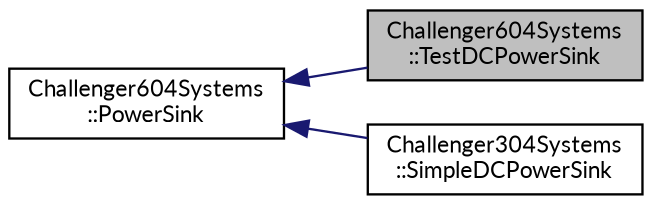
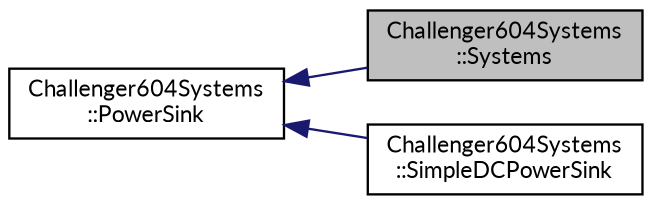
(505, 45) -> (505, 45)
(505, 159) -> (505, 159)
